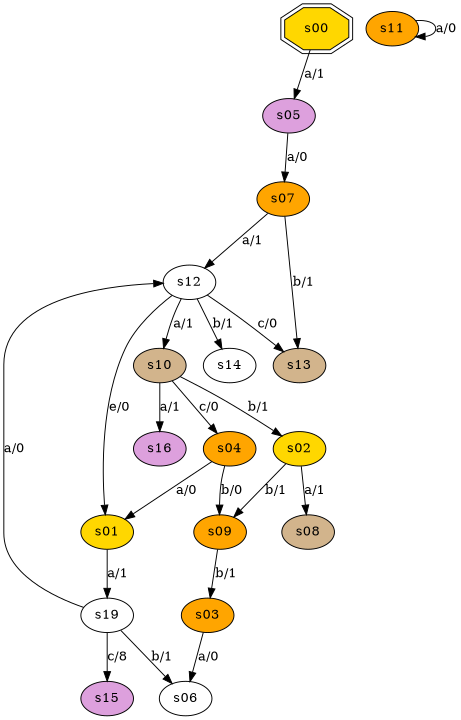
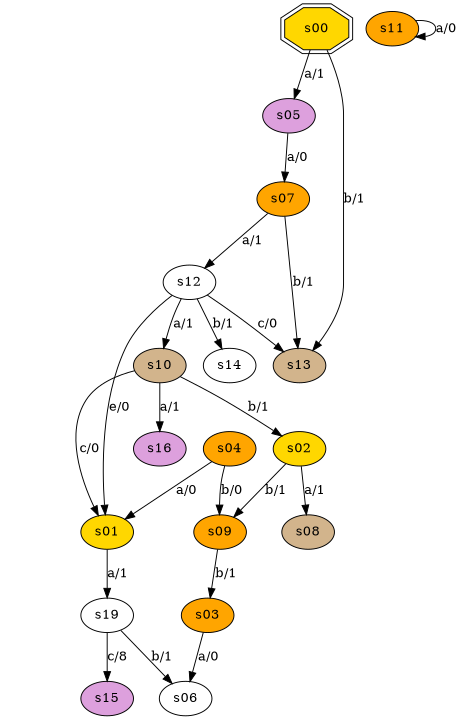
none -> (344, 198)
(192, 404) -> (77, 425)
(4, 414) -> none
